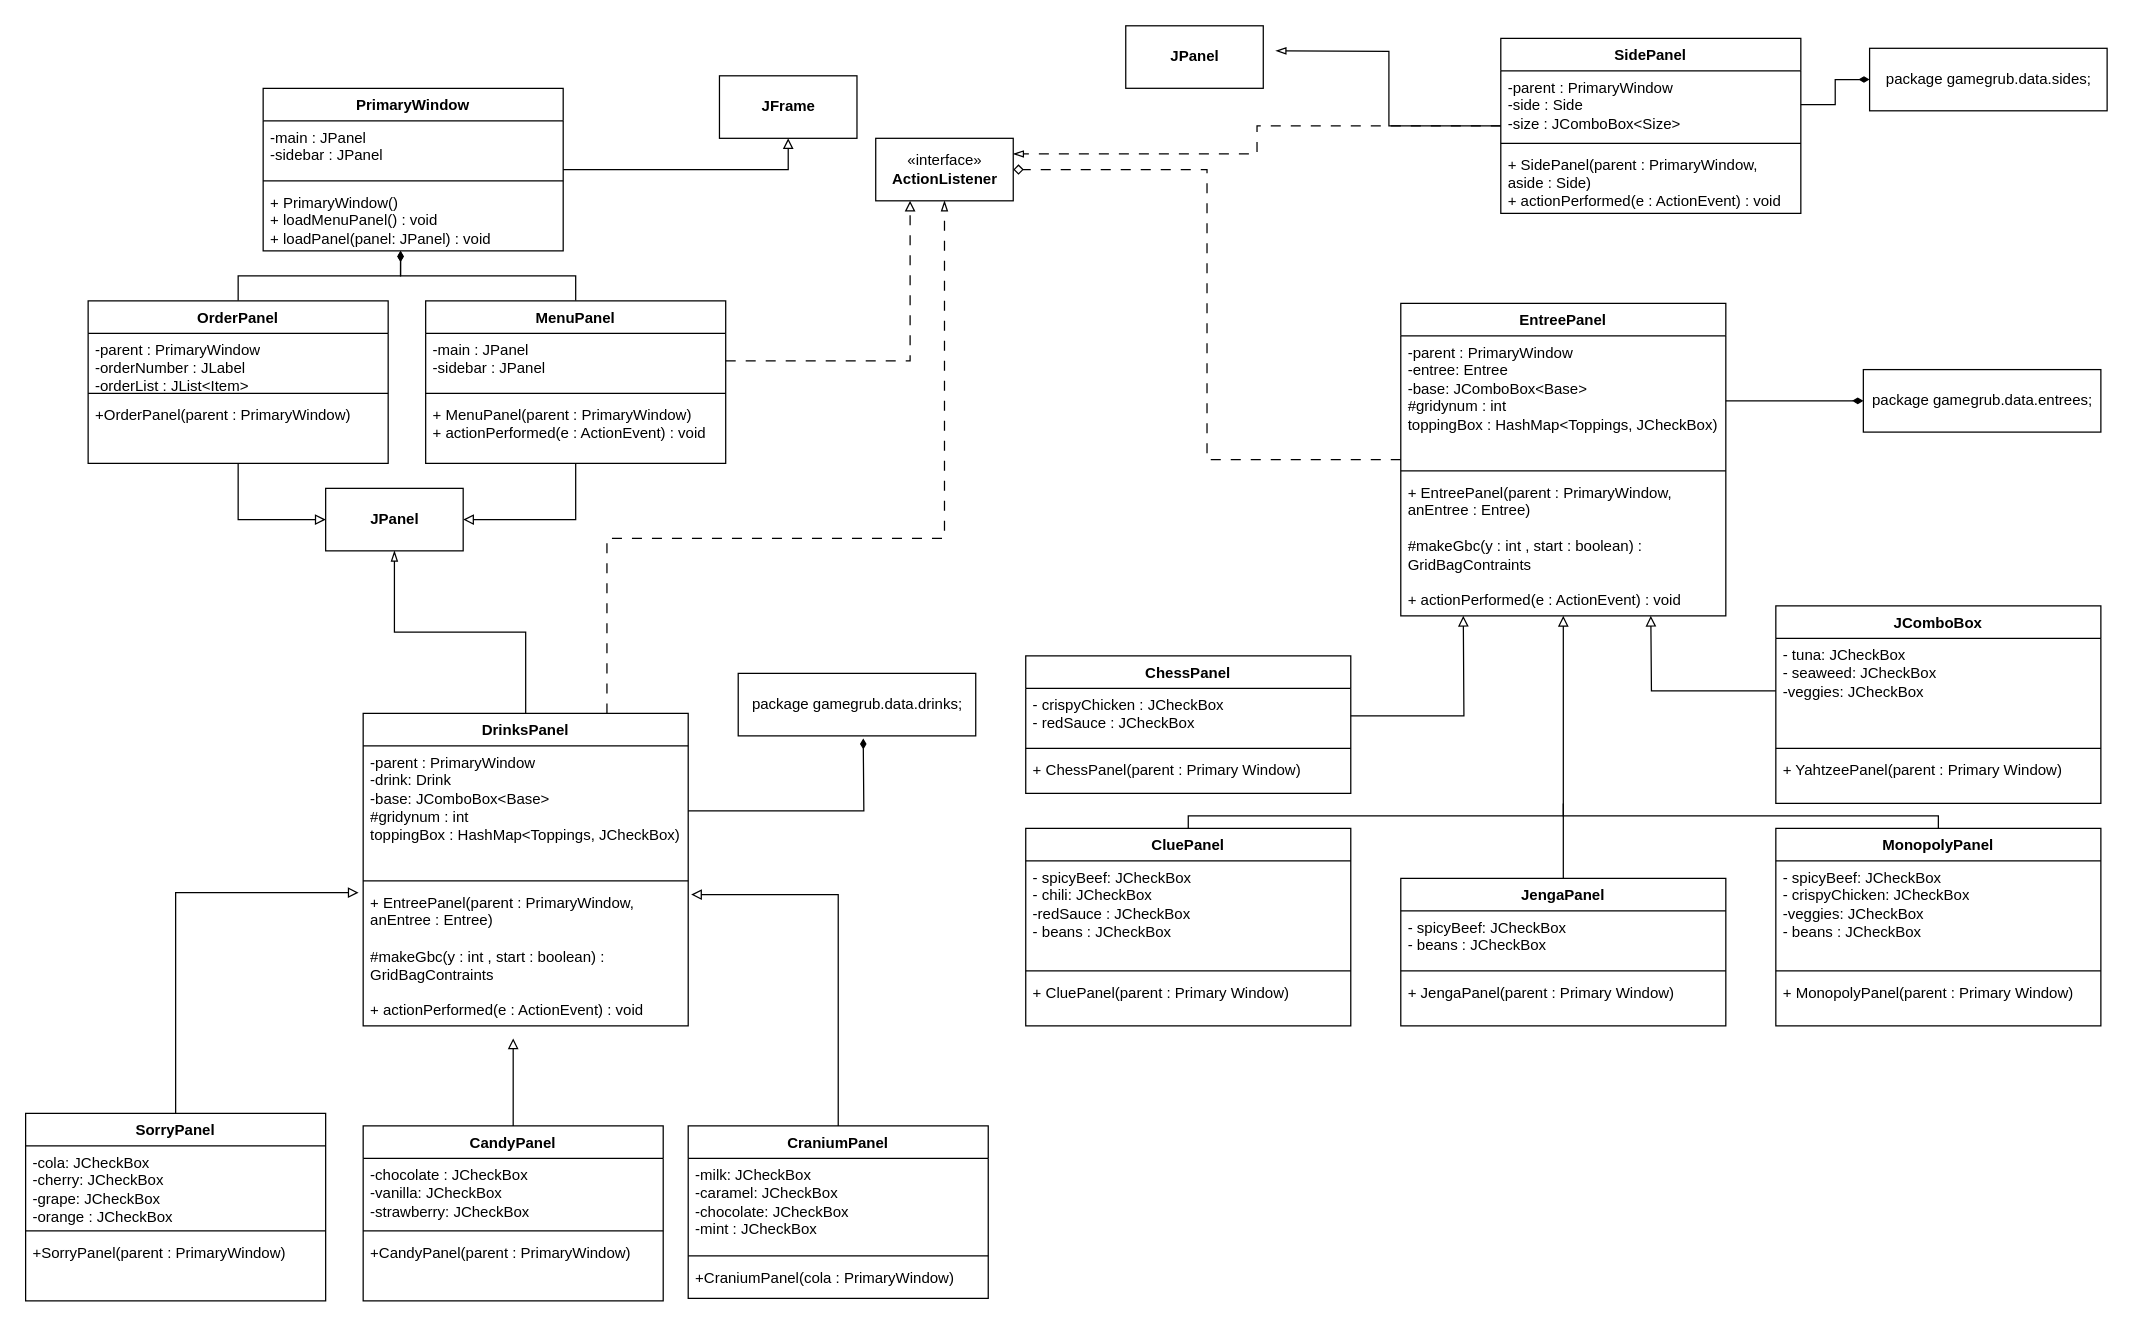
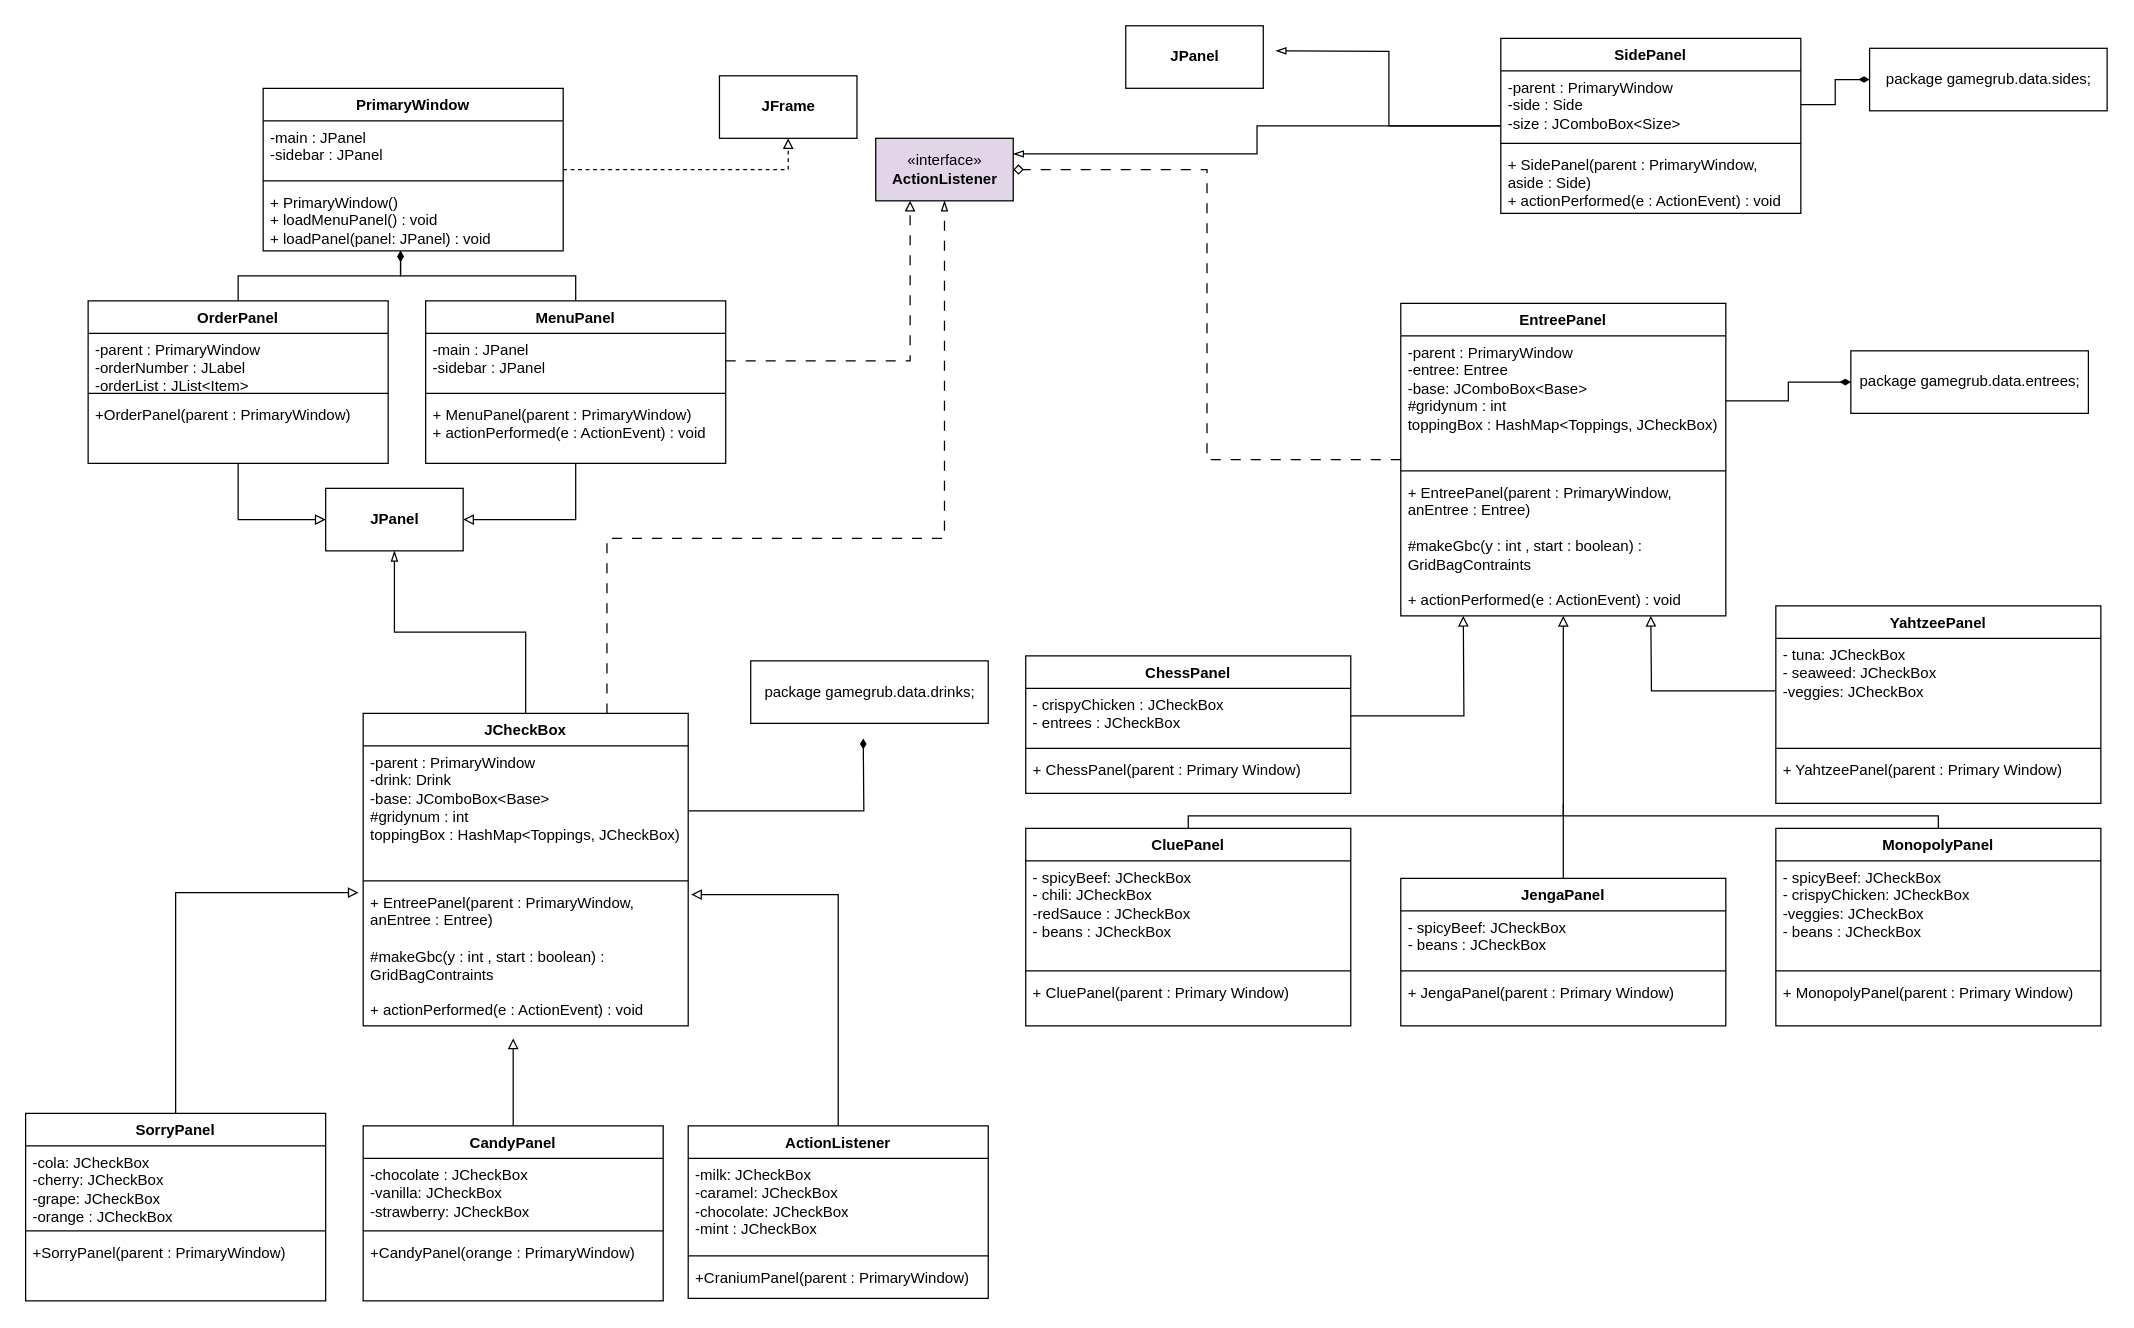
(1220, 154) -> (1220, 154)
(687, 169) -> (687, 169)
(944, 169) -> (944, 169)
(1982, 401) -> (1969, 382)
(1938, 623) -> (1938, 623)
(857, 704) -> (869, 692)
(1135, 715) -> (1135, 715)
(526, 731) -> (526, 731)
(838, 1143) -> (838, 1143)
(506, 1253) -> (506, 1253)
(827, 1278) -> (837, 1278)
